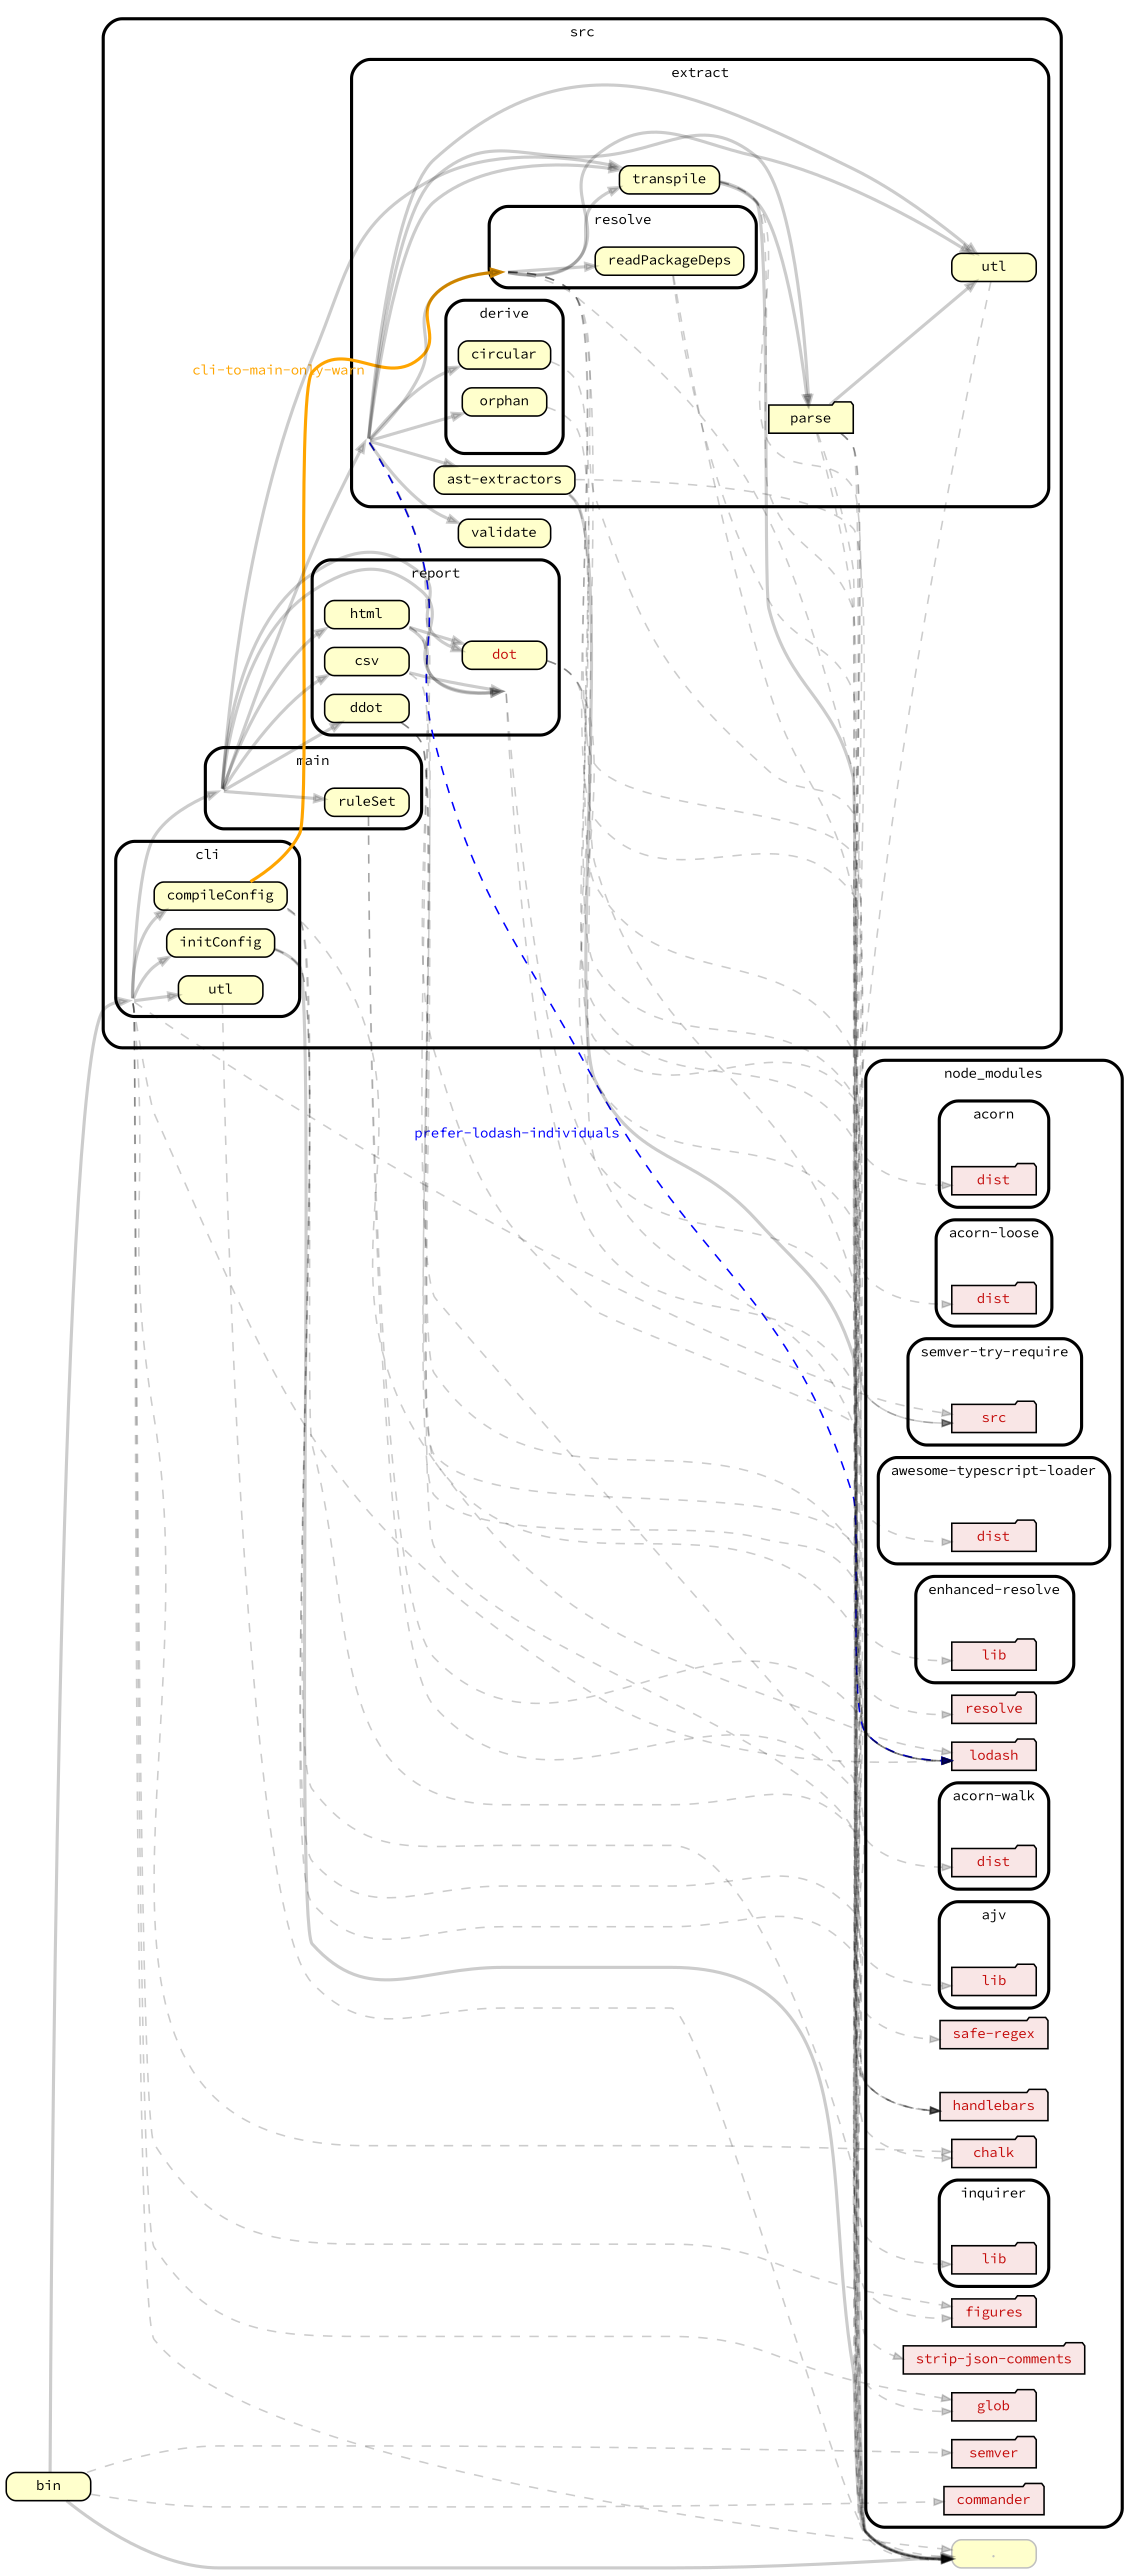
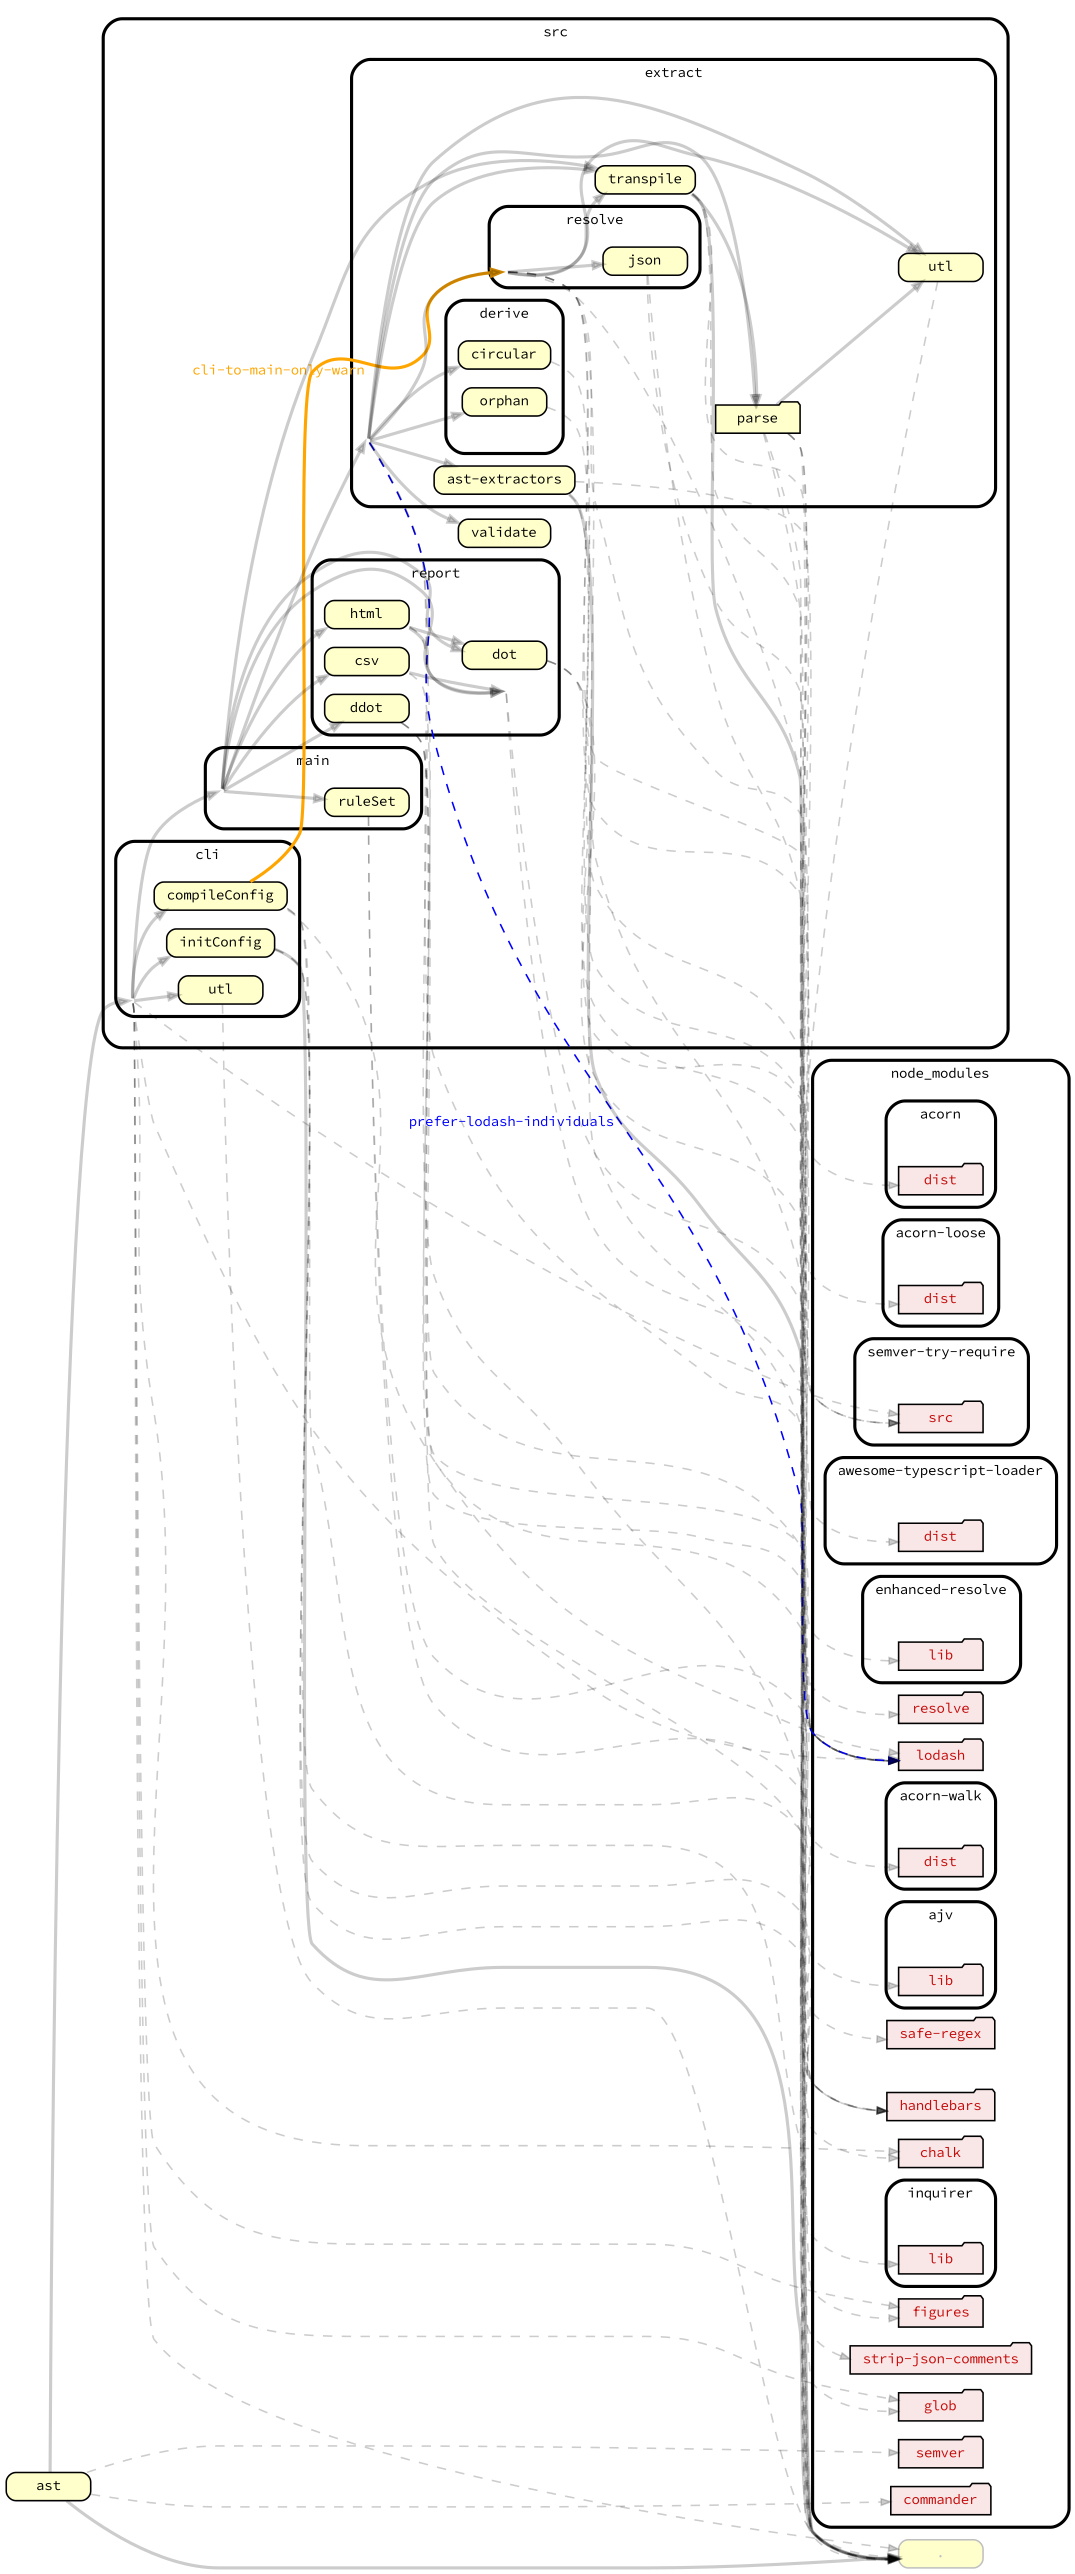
(670, 261) -> (645, 261)
(505, 655) -> (505, 655)
(48, 2487) -> (48, 2487)
